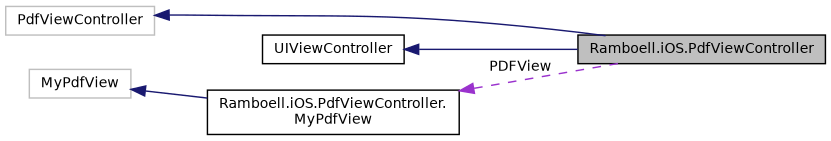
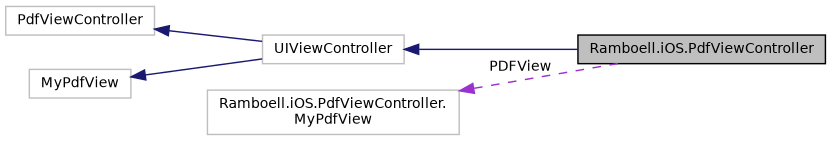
(388, 17) -> (216, 36)
(333, 49) -> (333, 49)
(176, 95) -> (204, 67)
(333, 112) -> (333, 112)
